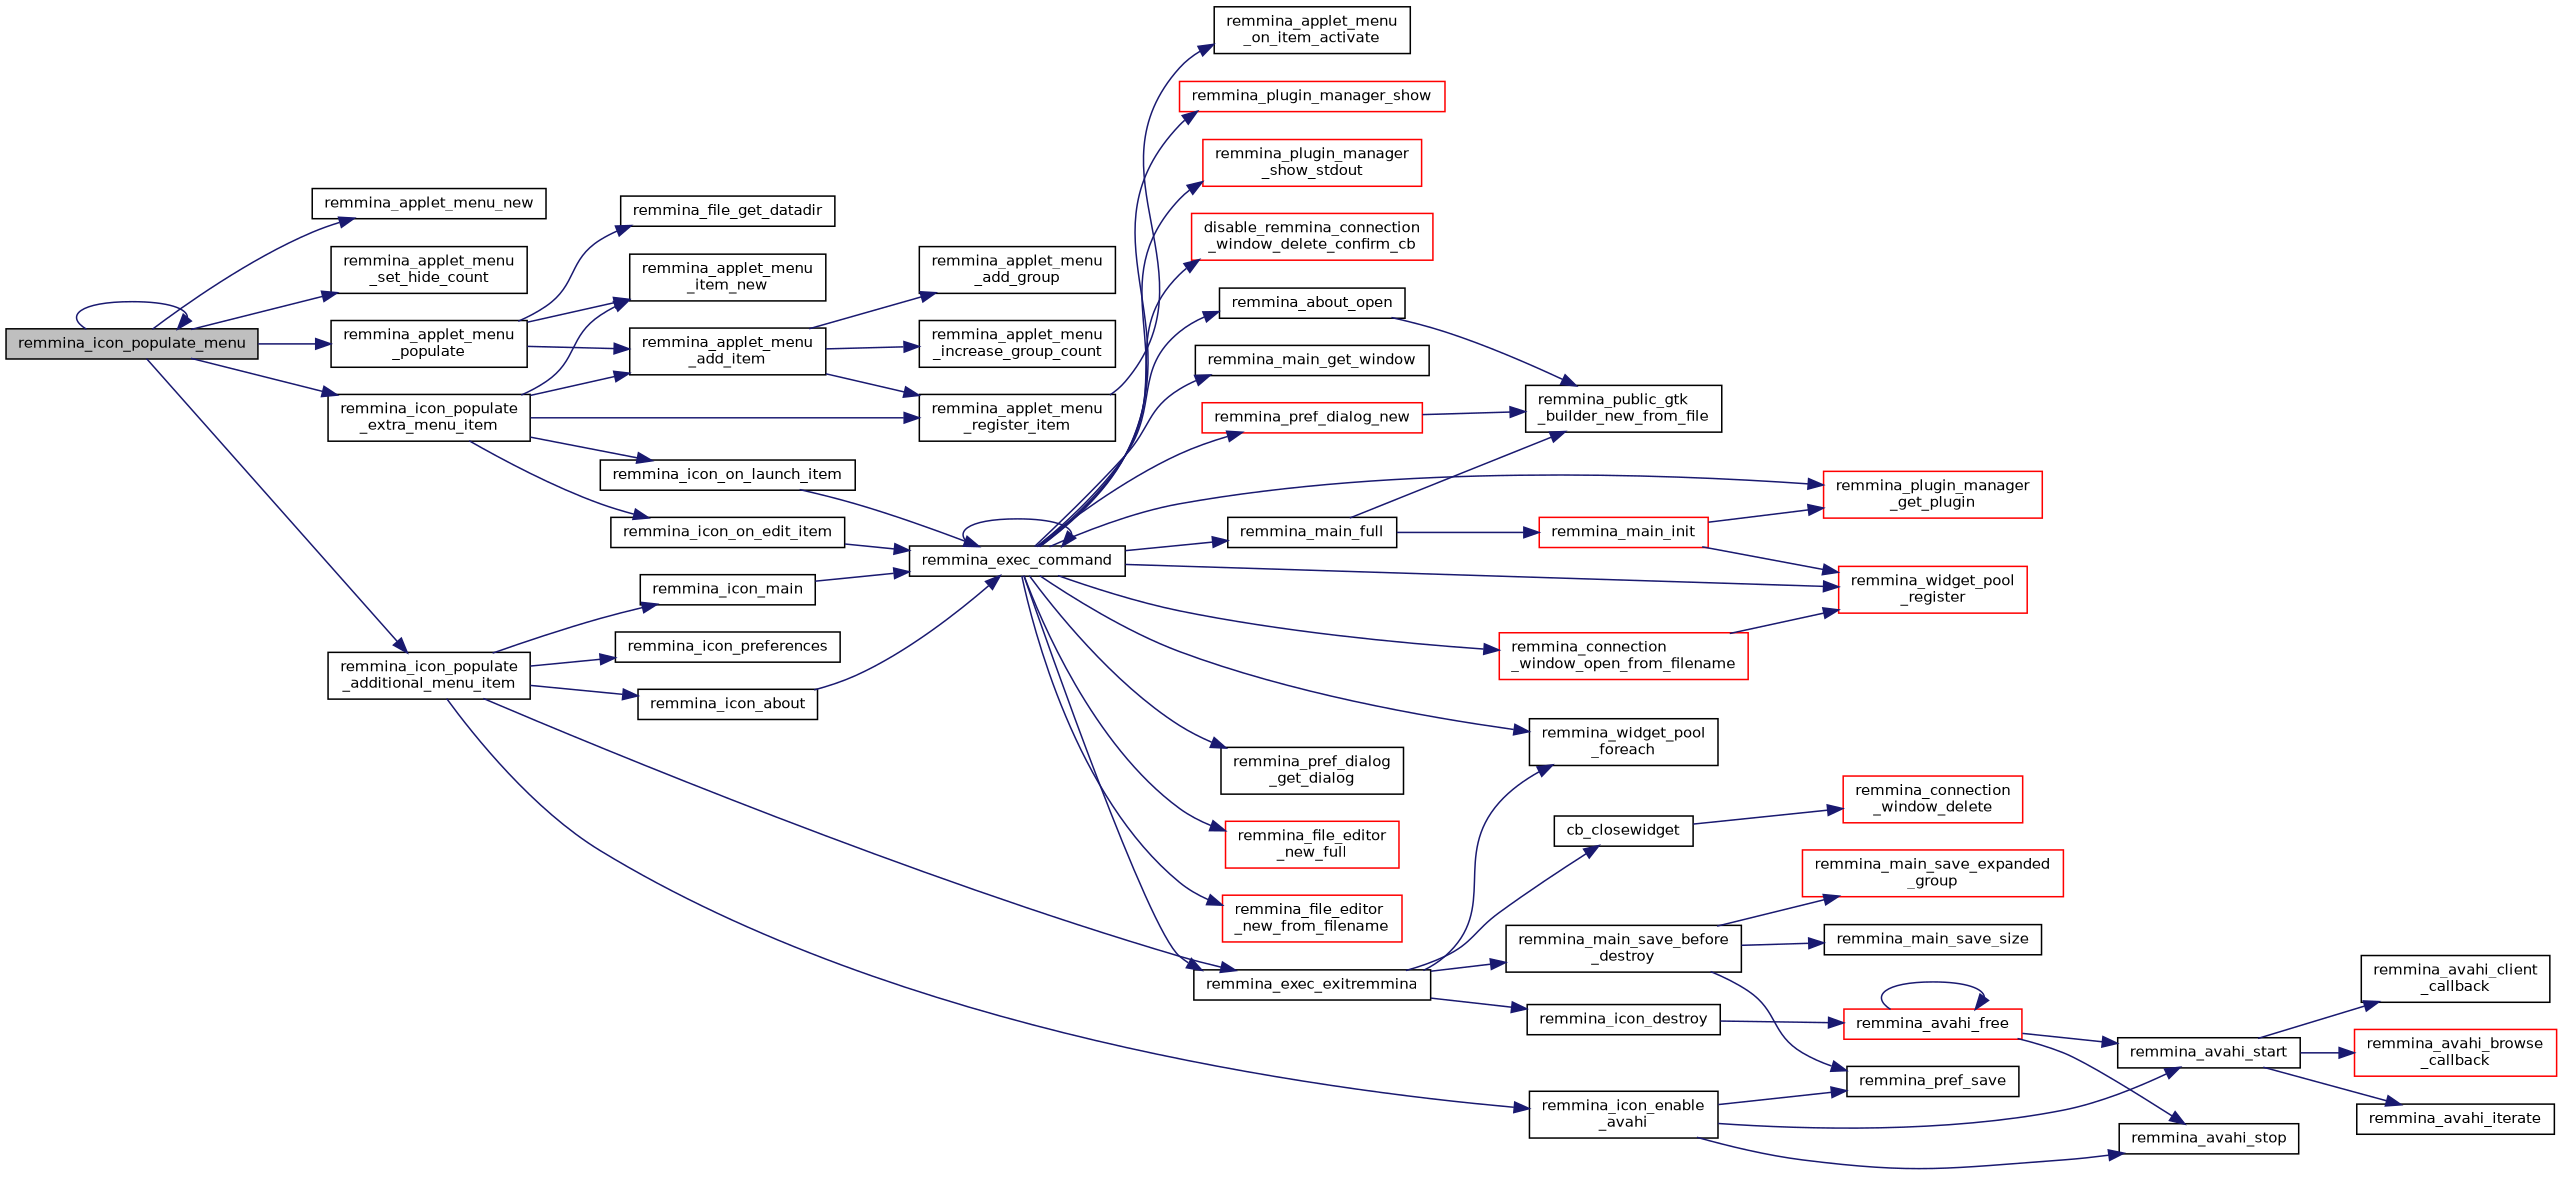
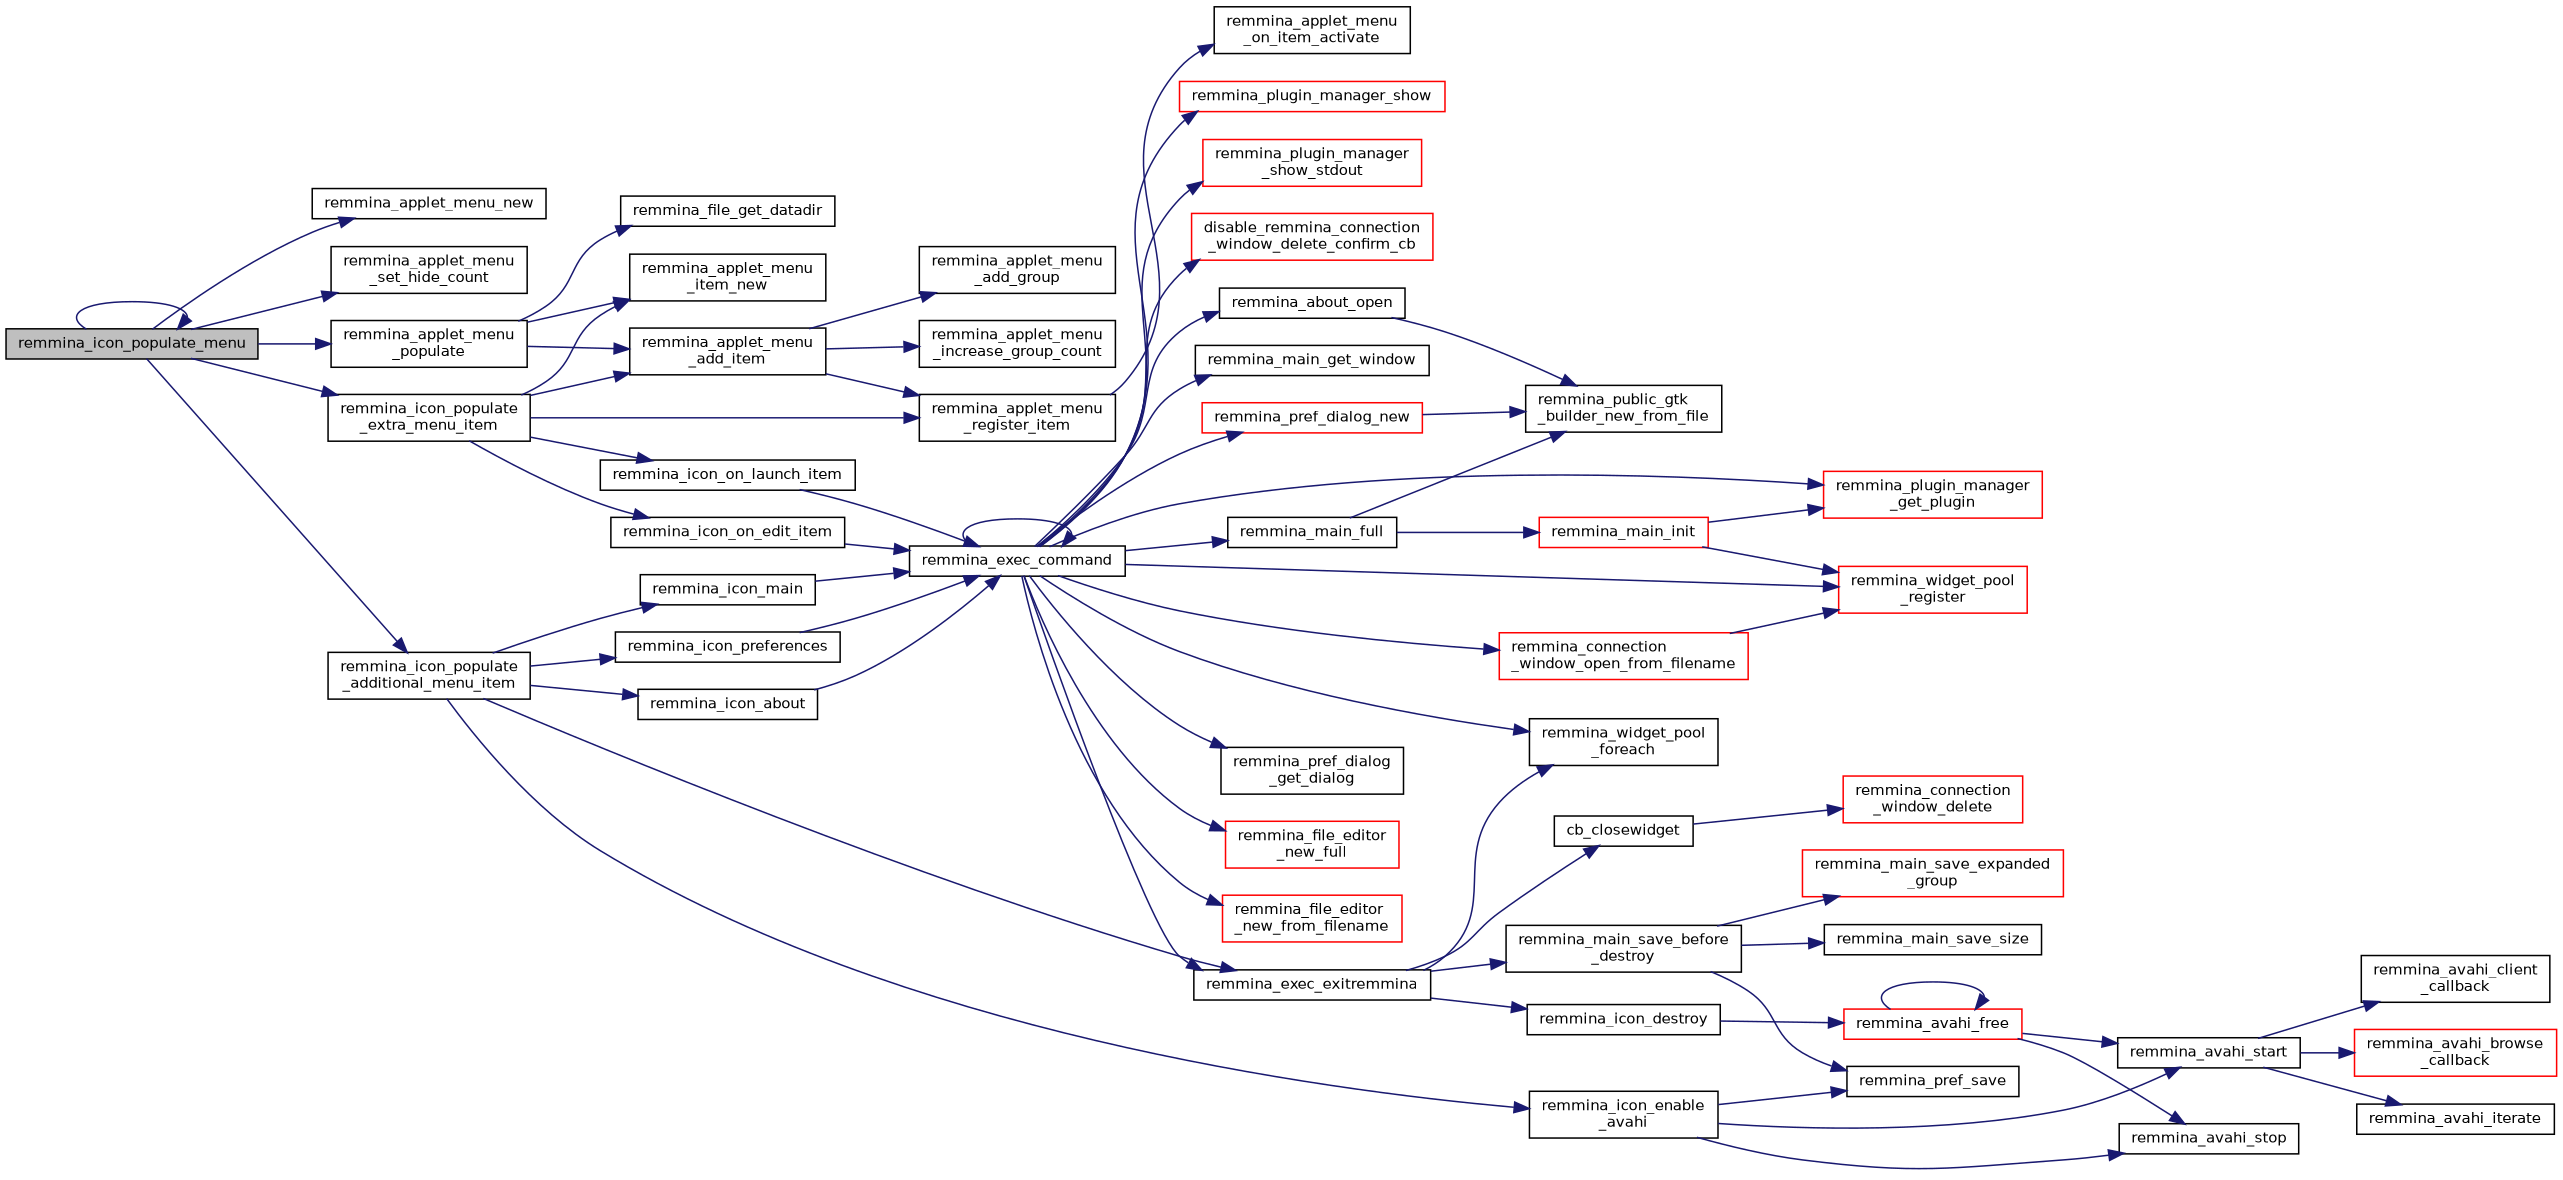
none -> (883, 610)
